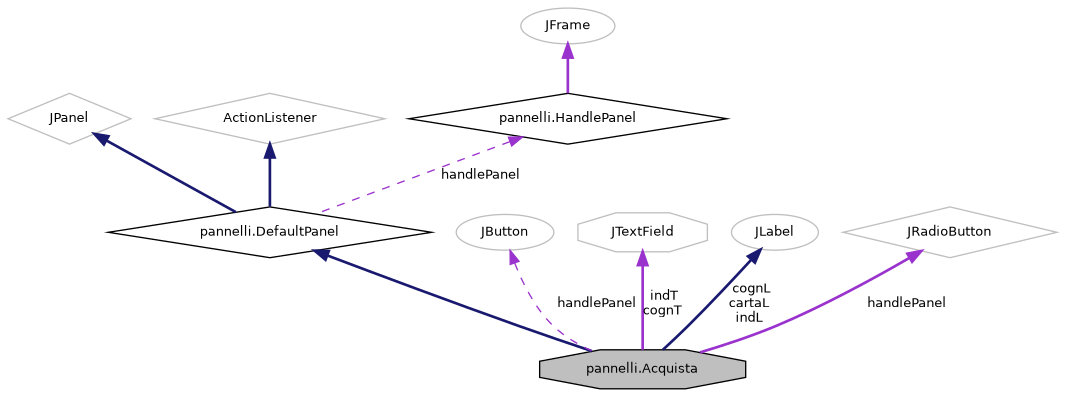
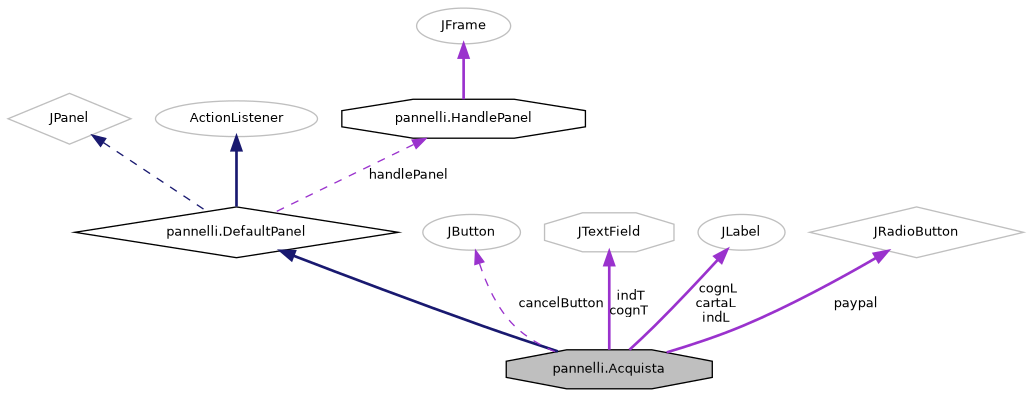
(270, 119) -> (236, 119)
(568, 119) -> (464, 119)
(171, 176) -> (155, 177)
(595, 304) -> (559, 304)
(905, 304) -> (854, 304)
(708, 306) -> (675, 306)
